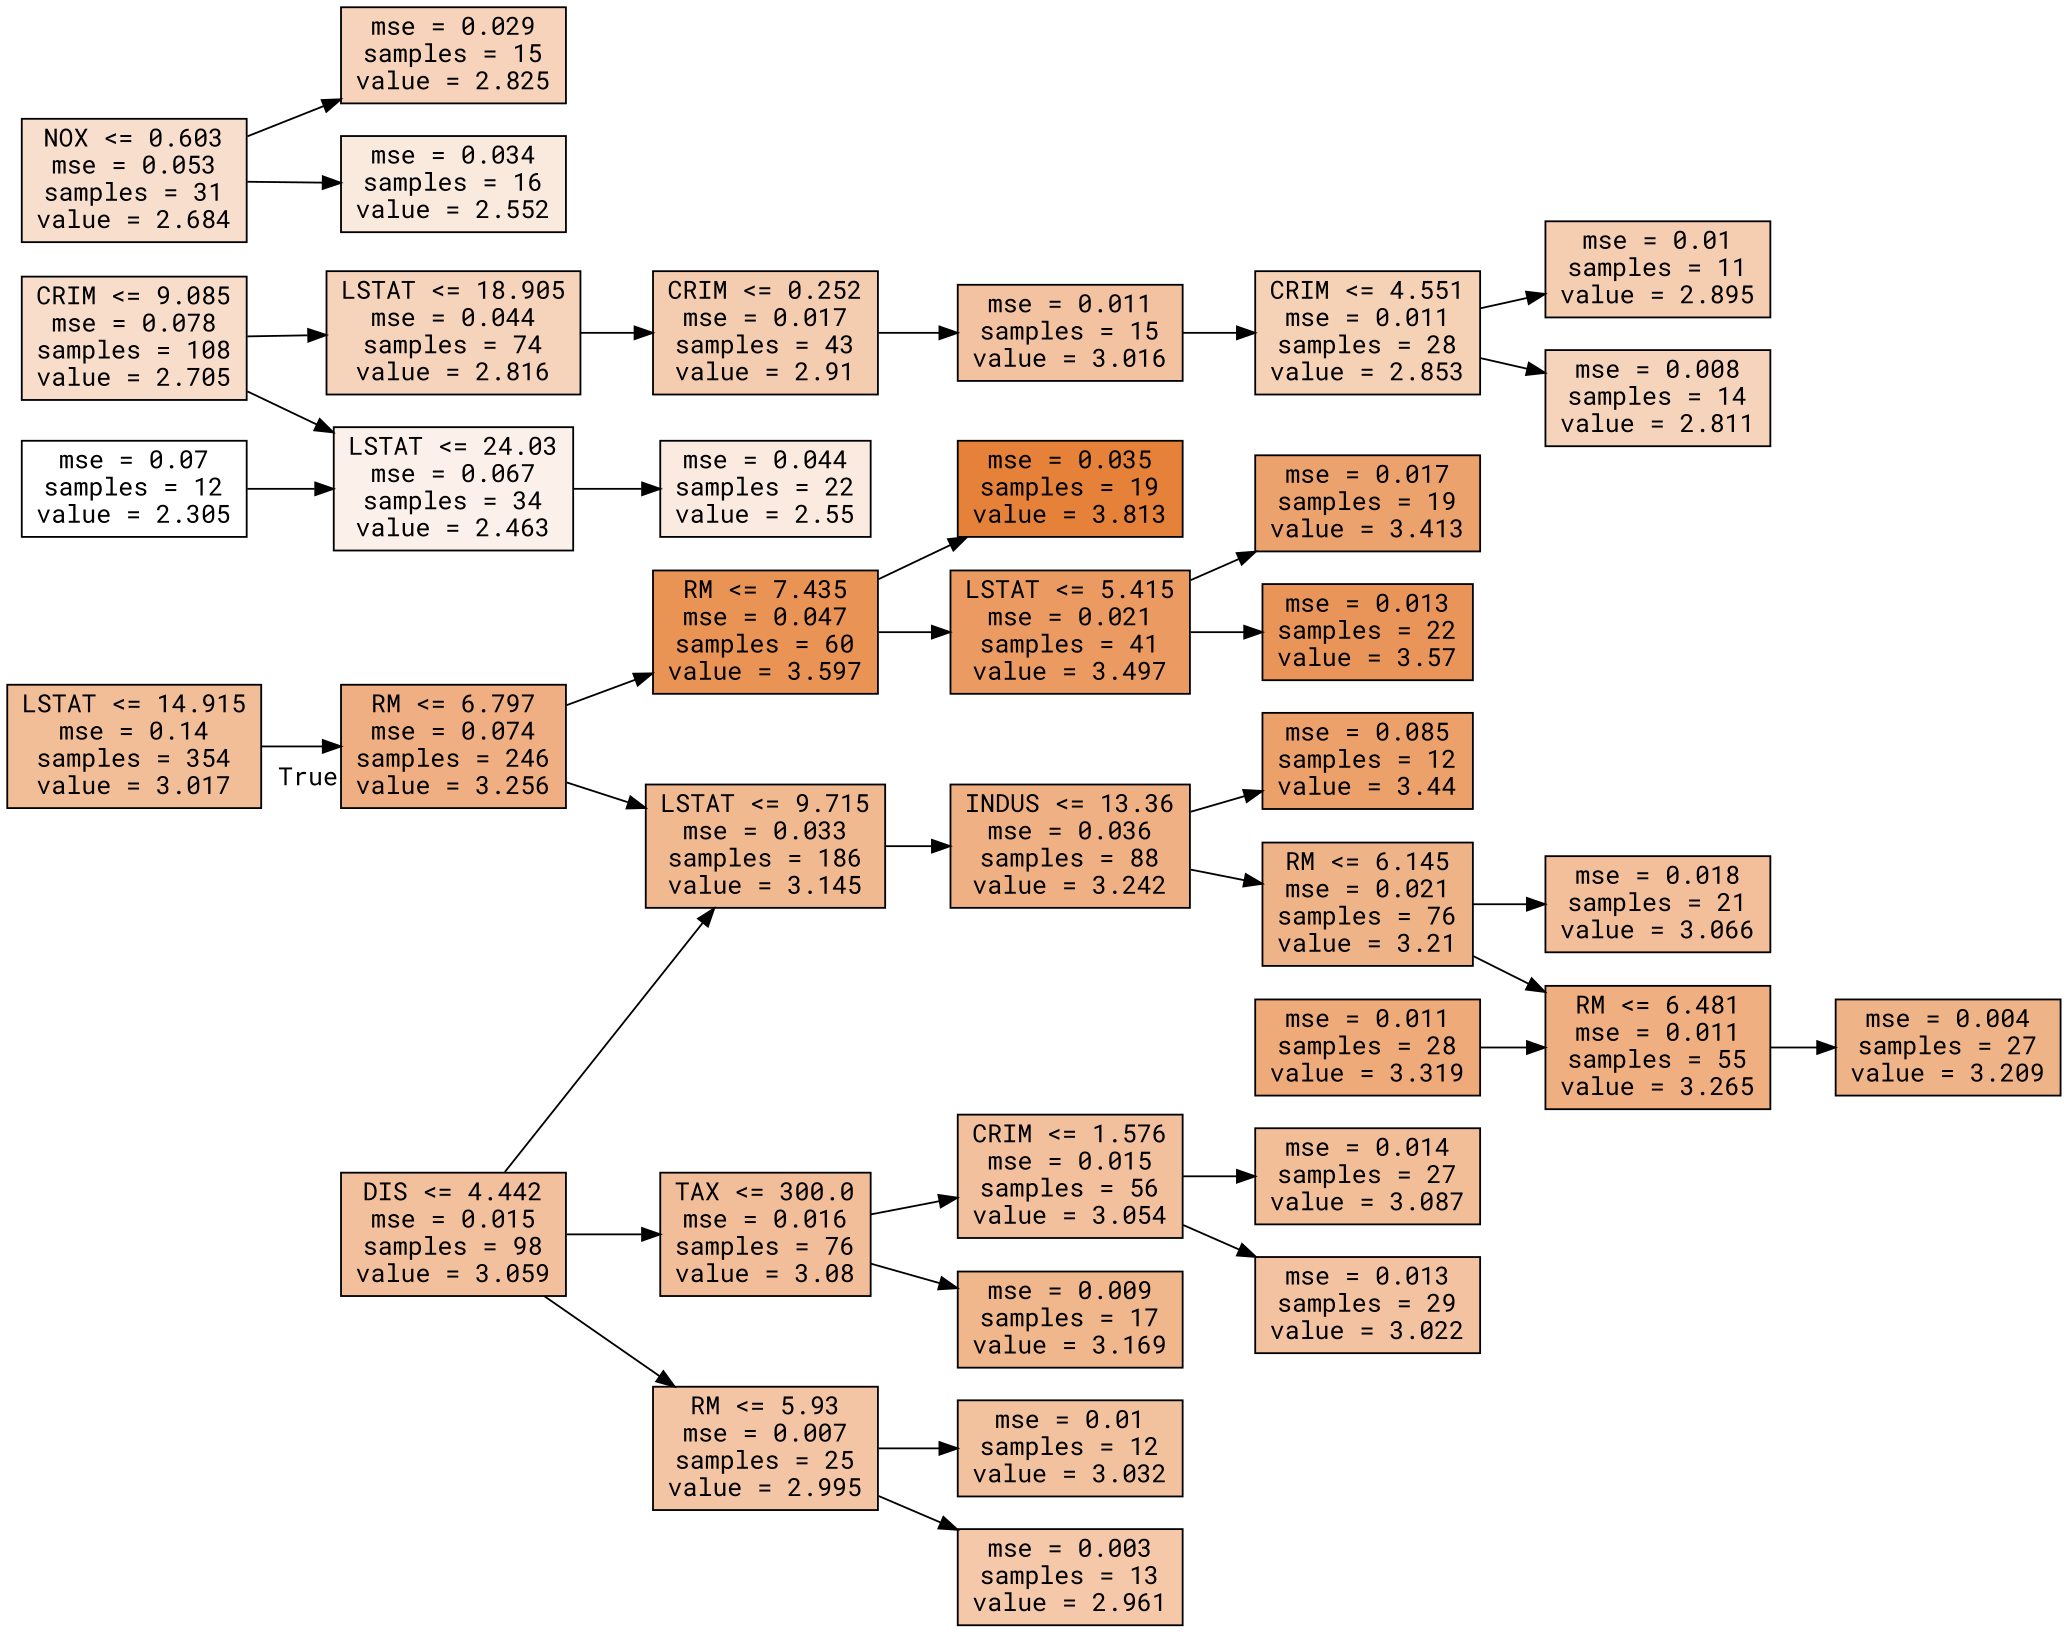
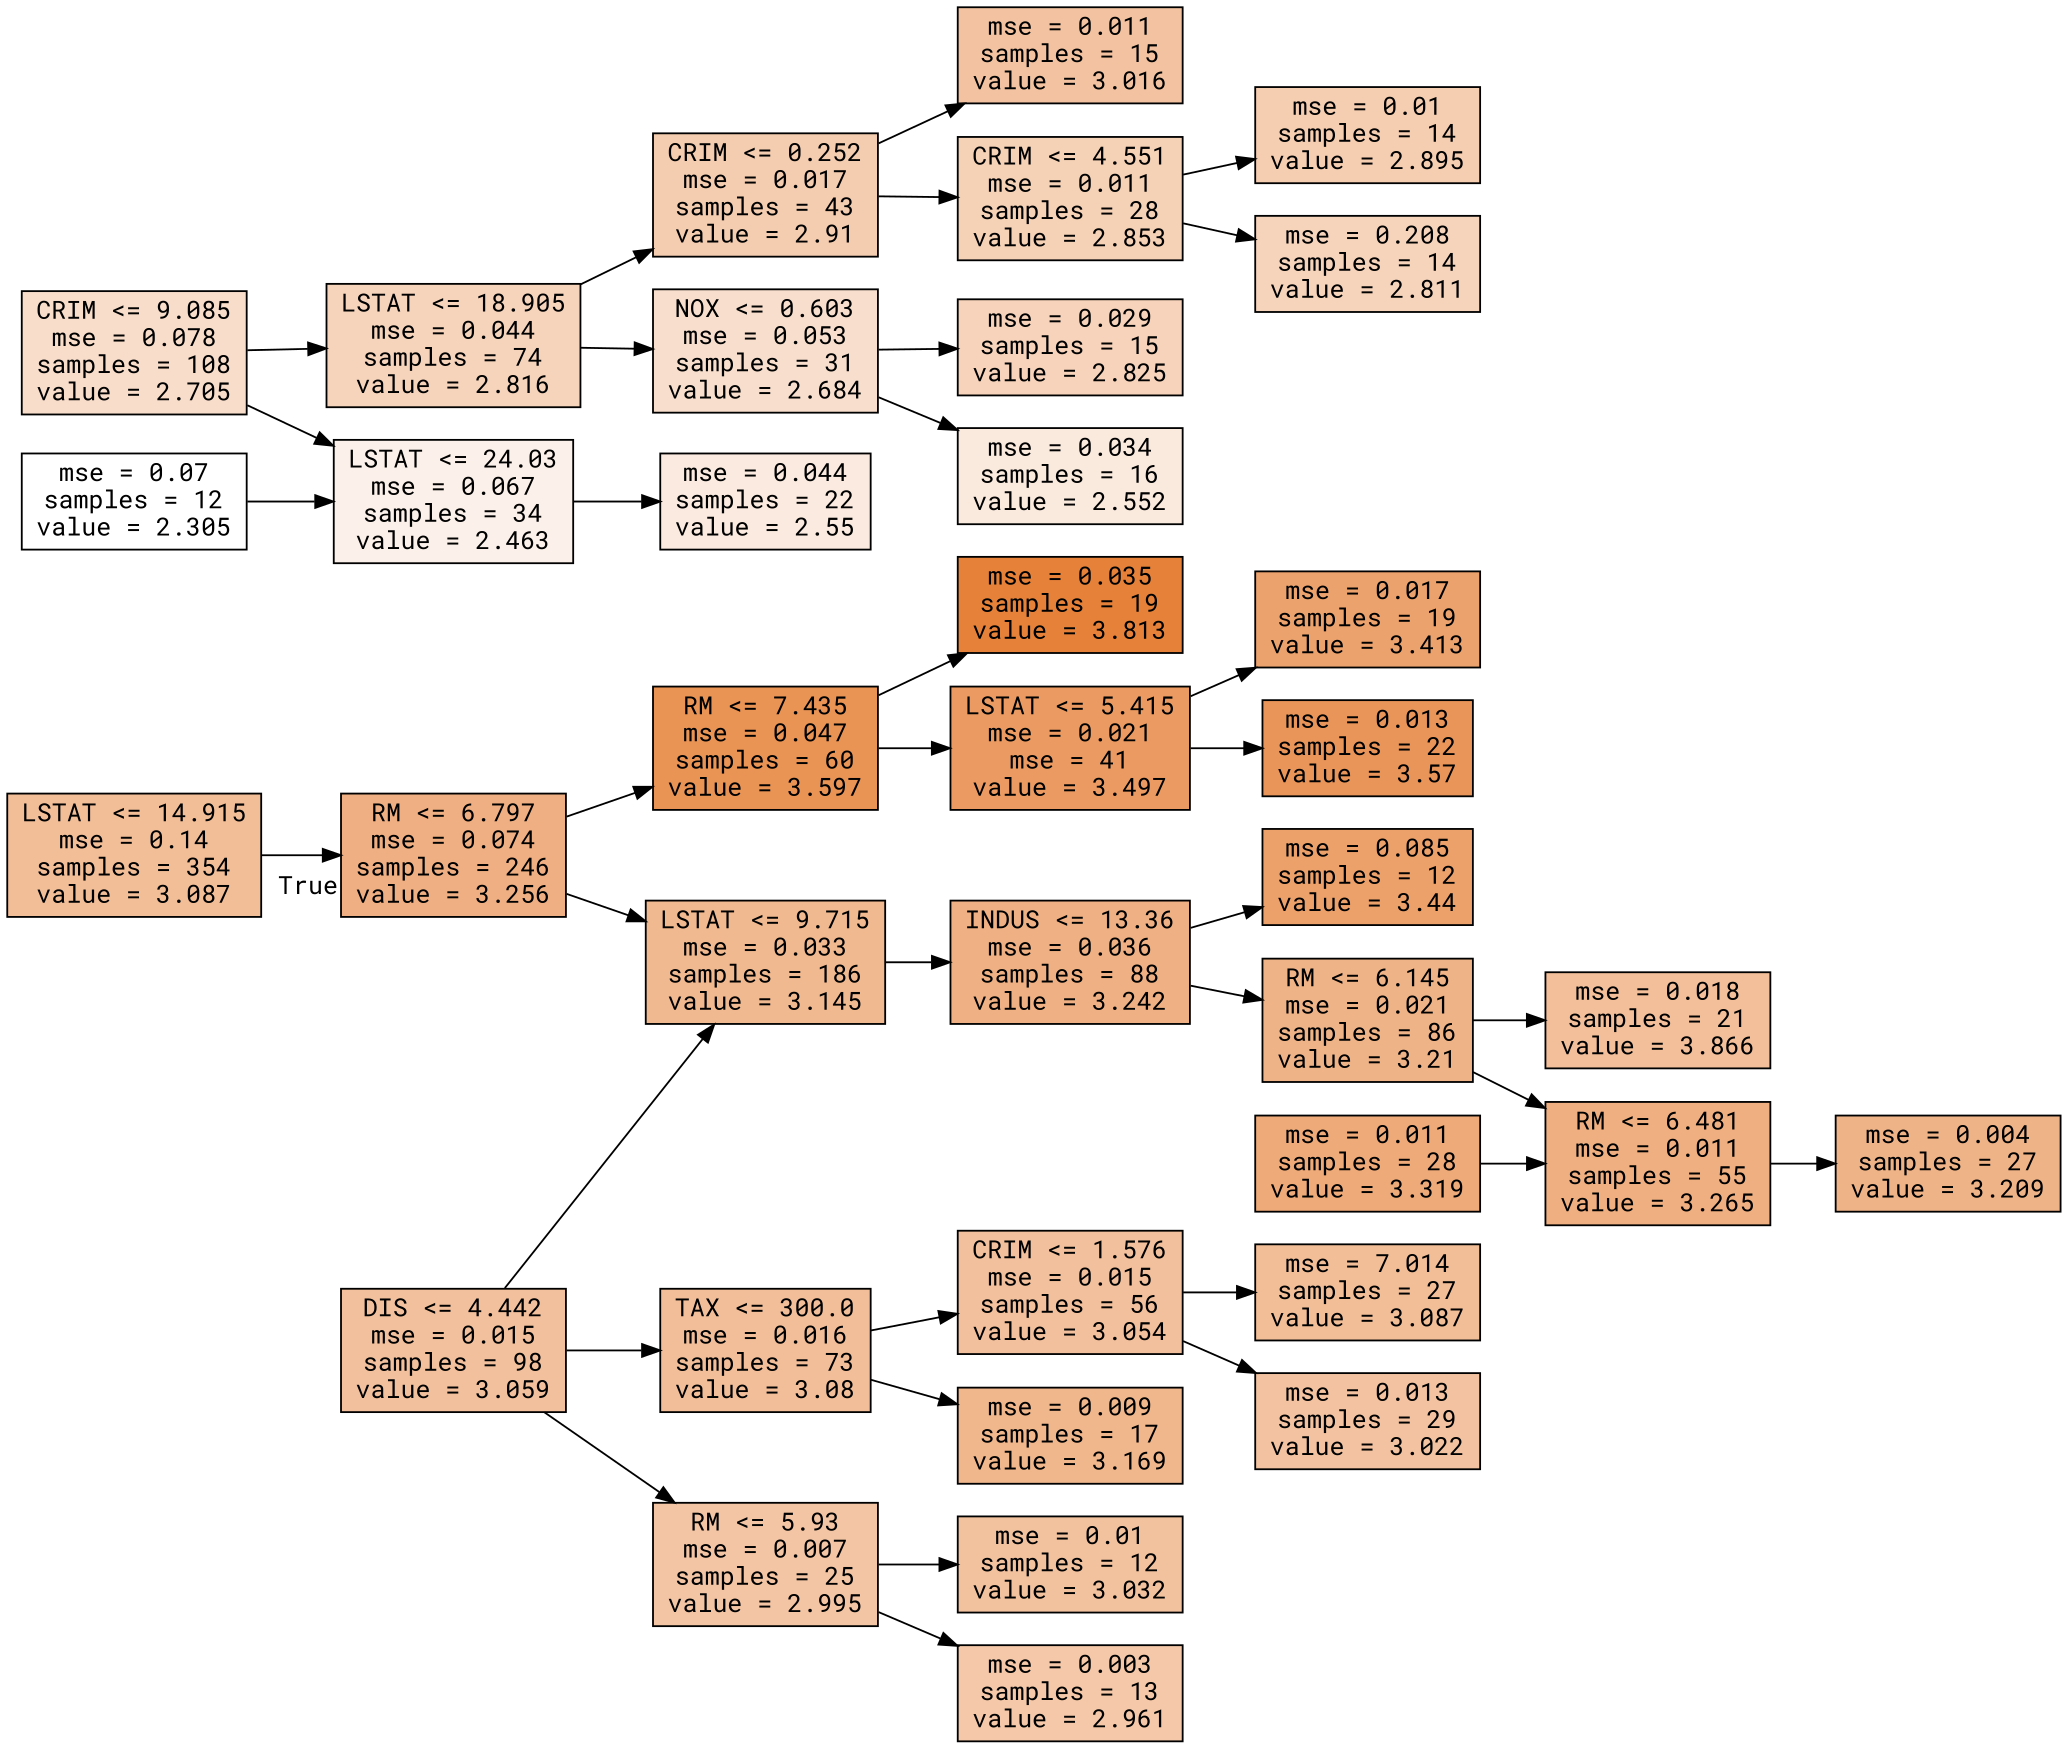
(1658, 269) -> (1368, 135)
(1210, 333) -> (909, 197)
none -> (608, 348)
(1658, 398) -> (1368, 264)
(1070, 632) -> (1070, 748)
(134, 746) -> (134, 855)
(1368, 904) -> (1368, 1020)
(1658, 904) -> (1658, 1020)
(1368, 1176) -> (1368, 1292)
(765, 1234) -> (765, 1350)
